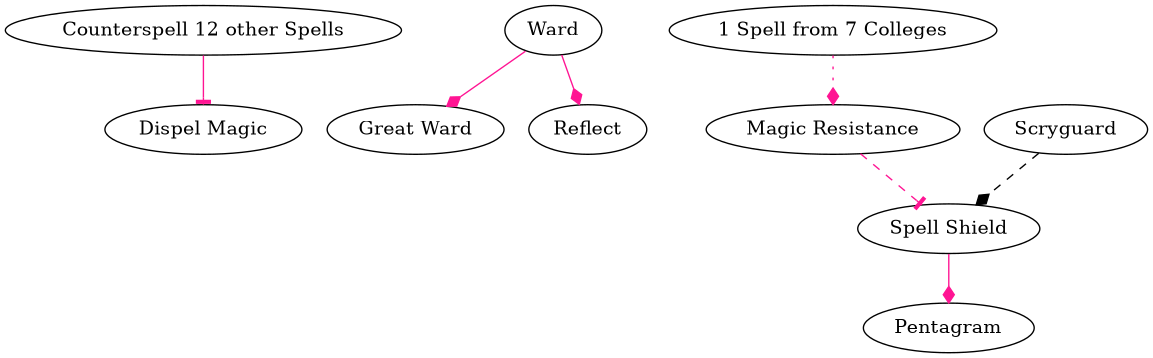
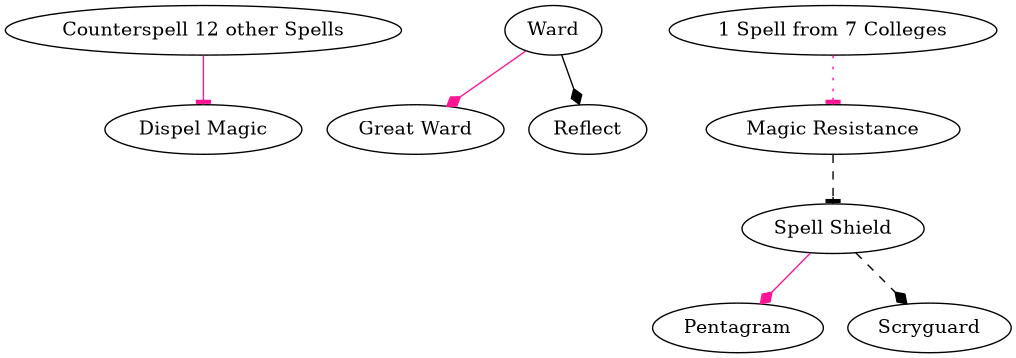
(568, 72) -> (568, 72)
(833, 72) -> (833, 77)
(1014, 174) -> (875, 272)
(889, 177) -> (833, 176)
